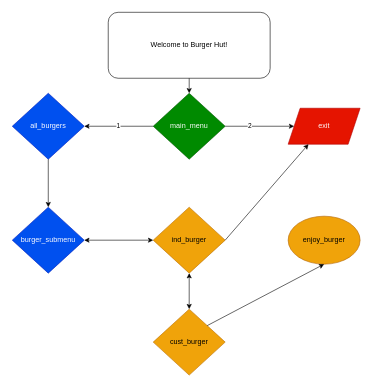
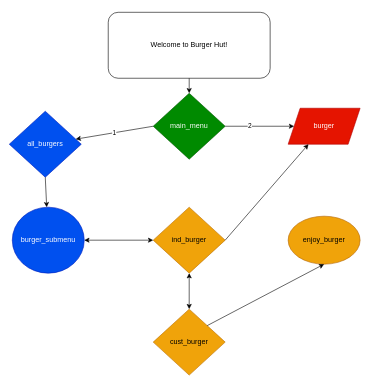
(48, 126) -> (45, 144)
(324, 126) -> (324, 126)
(48, 240) -> (48, 240)
